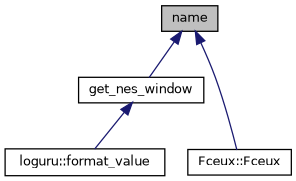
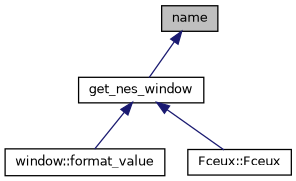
(222, 96) -> (195, 130)
(85, 162) -> (85, 162)
